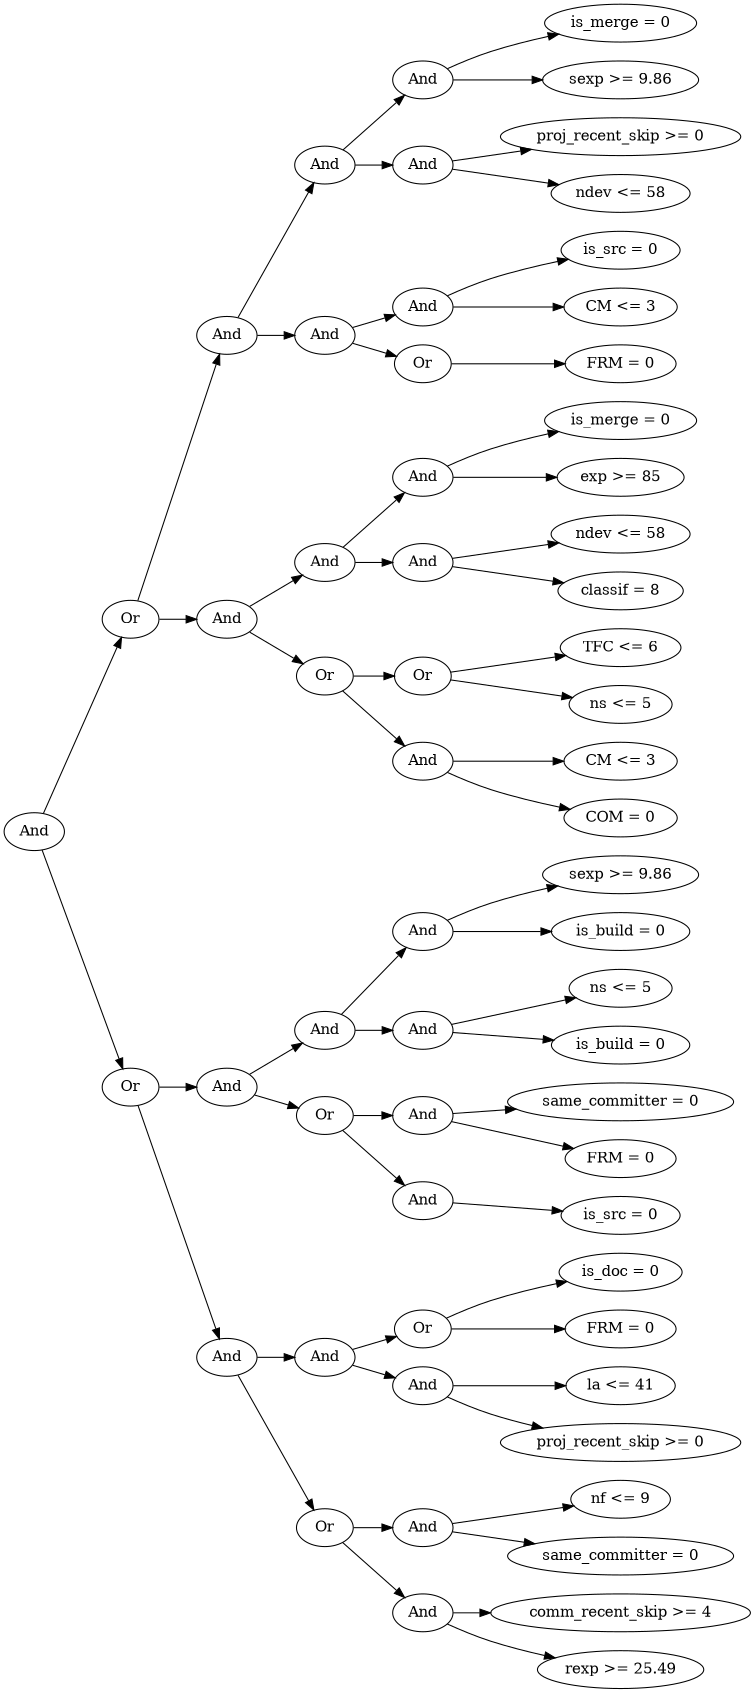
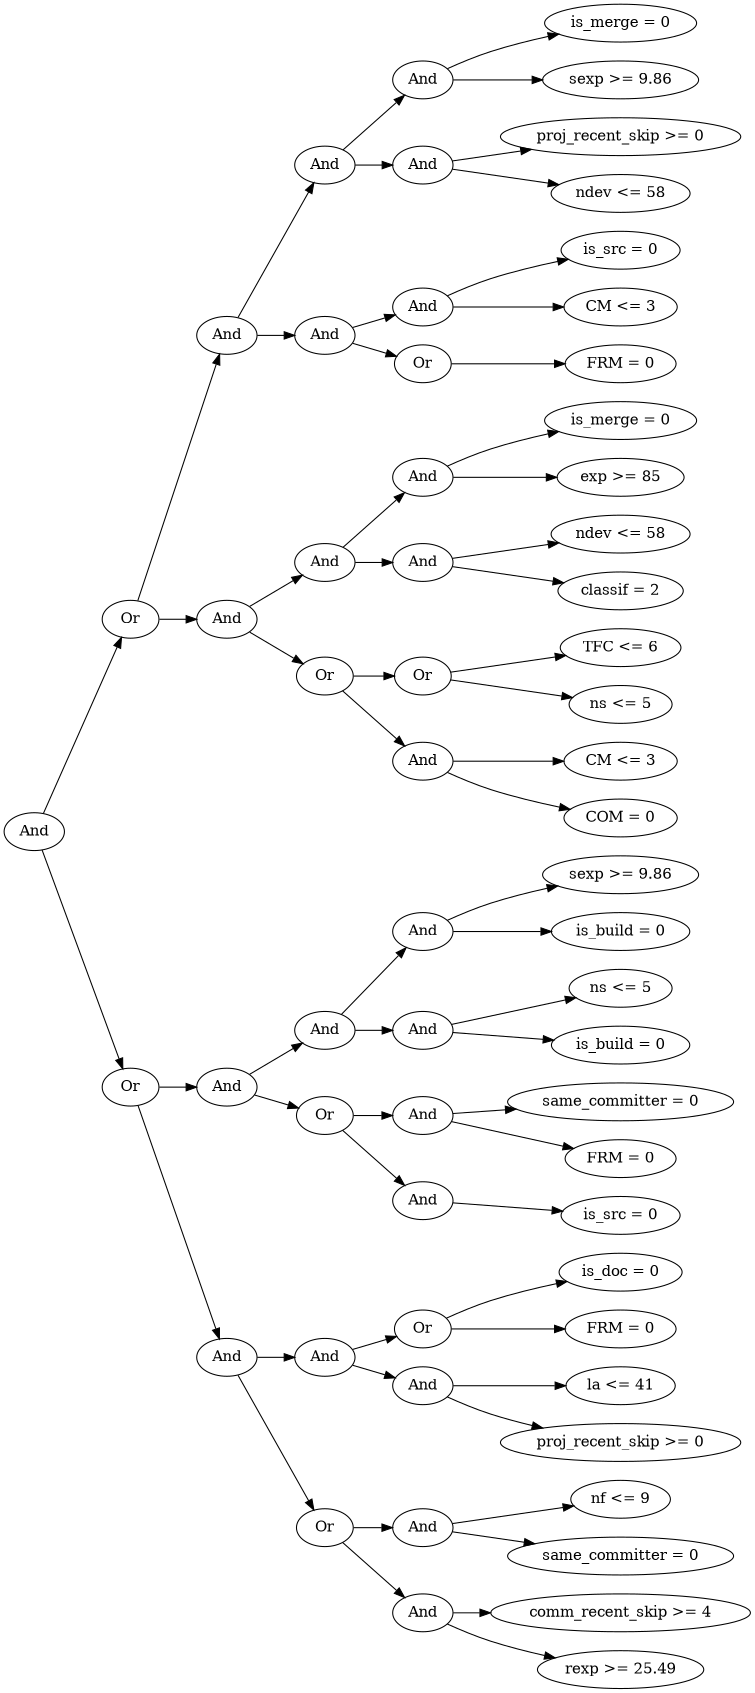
(621, 591) -> (621, 591)
